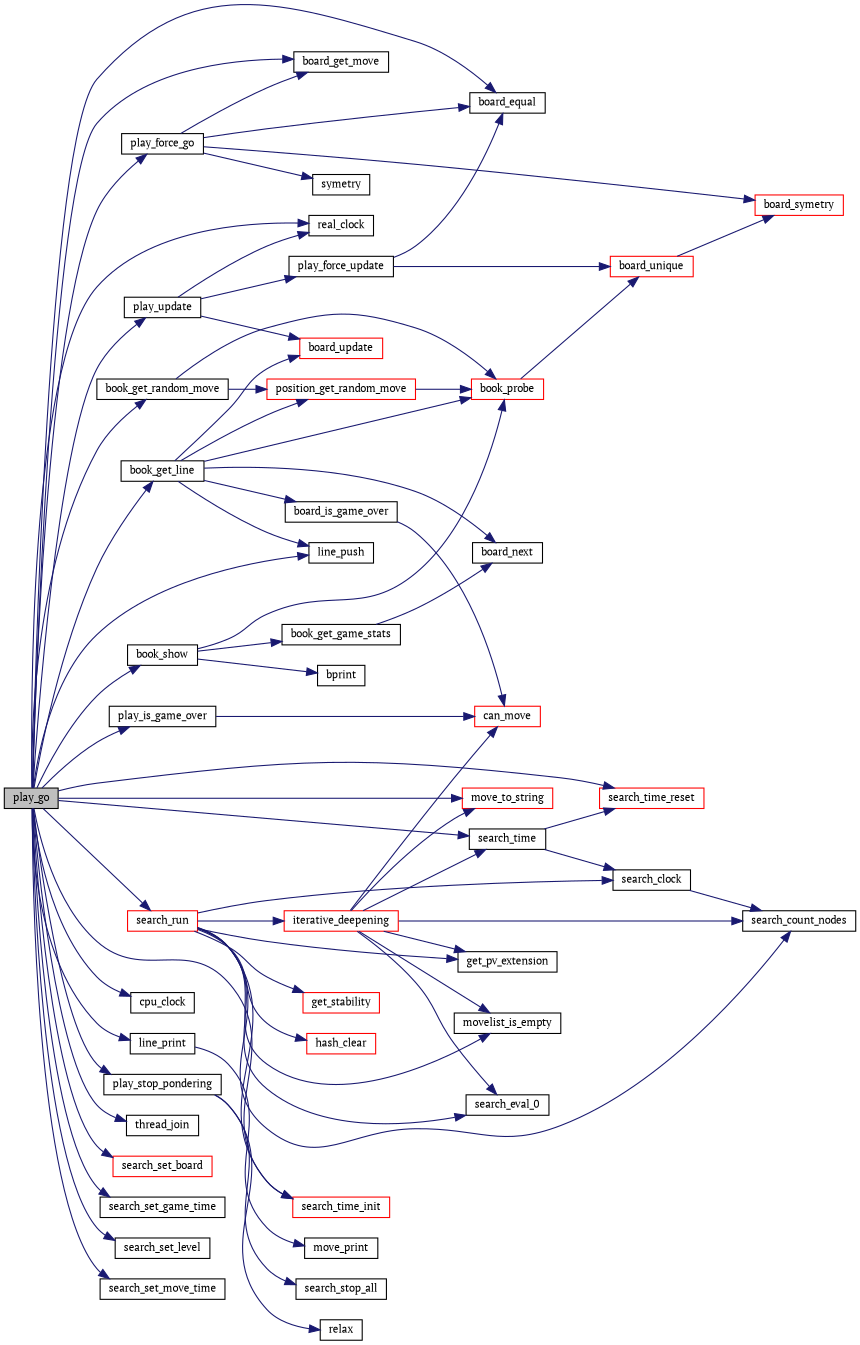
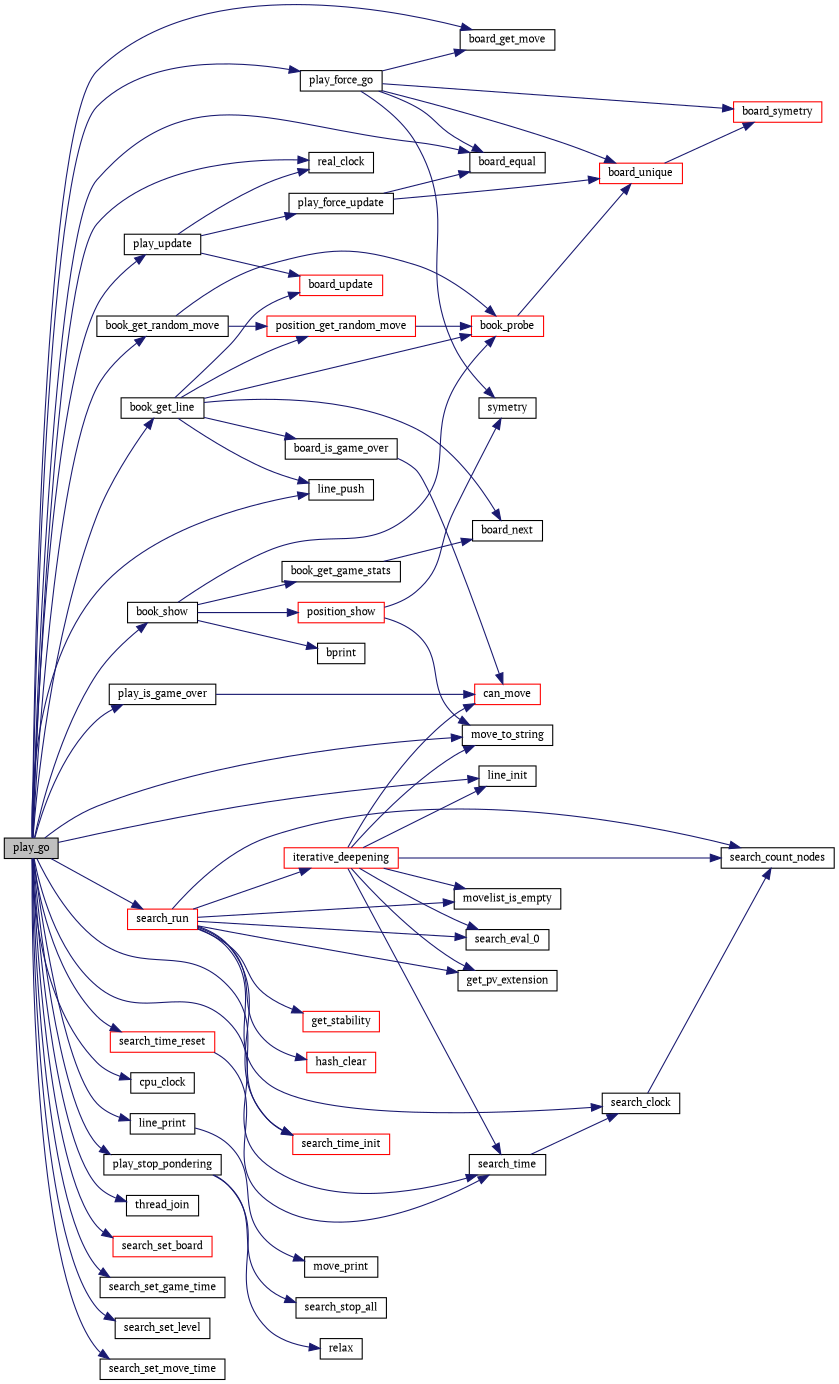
none -> (495, 122)
none -> (341, 613)
none -> (508, 776)
(508, 798) -> (508, 735)
(574, 820) -> (292, 1214)
